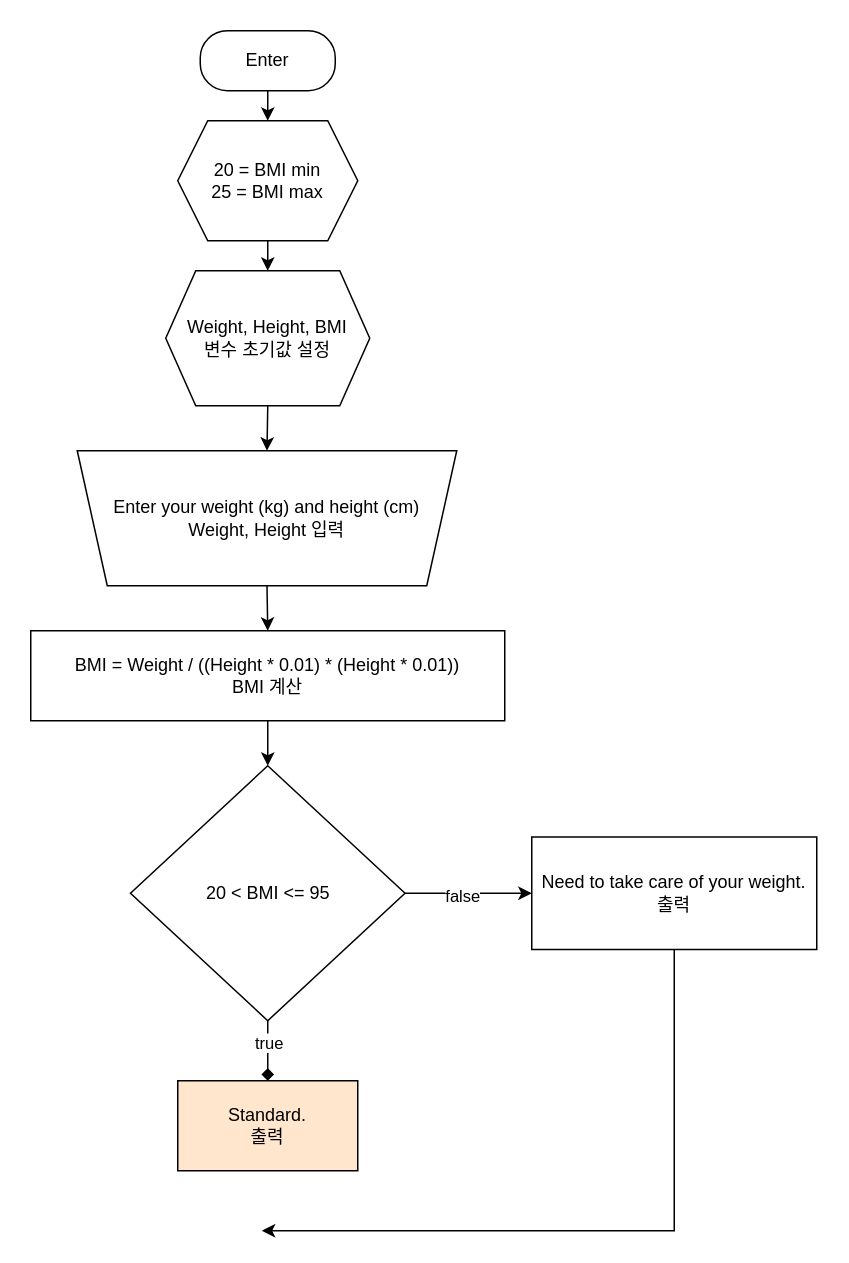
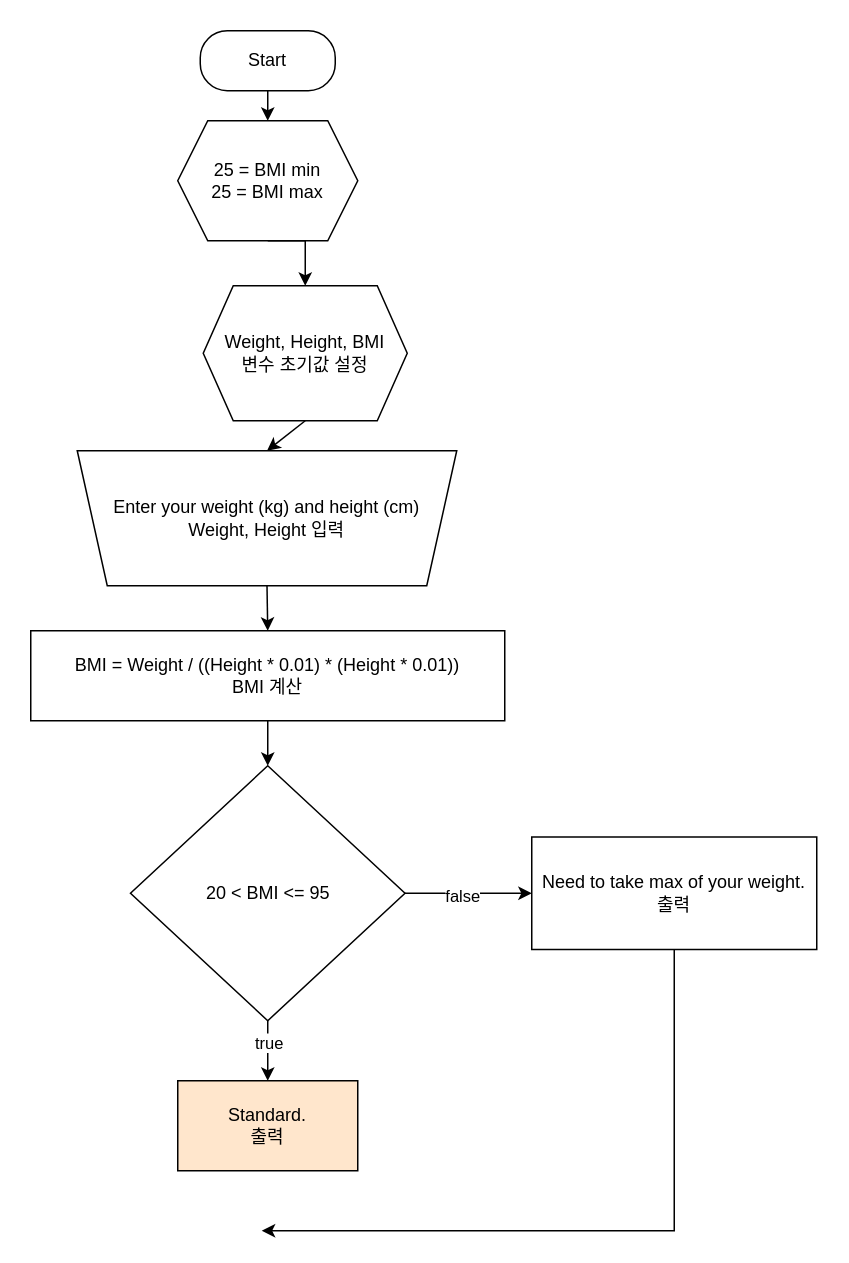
(268, 61) -> (268, 61)
(268, 181) -> (268, 181)
(268, 338) -> (305, 353)
(674, 893) -> (674, 893)
(268, 1068) -> (268, 1069)
